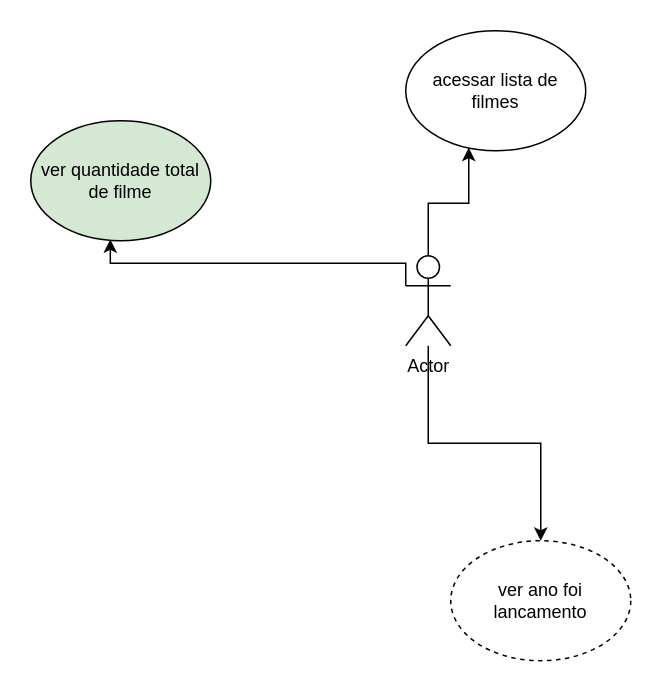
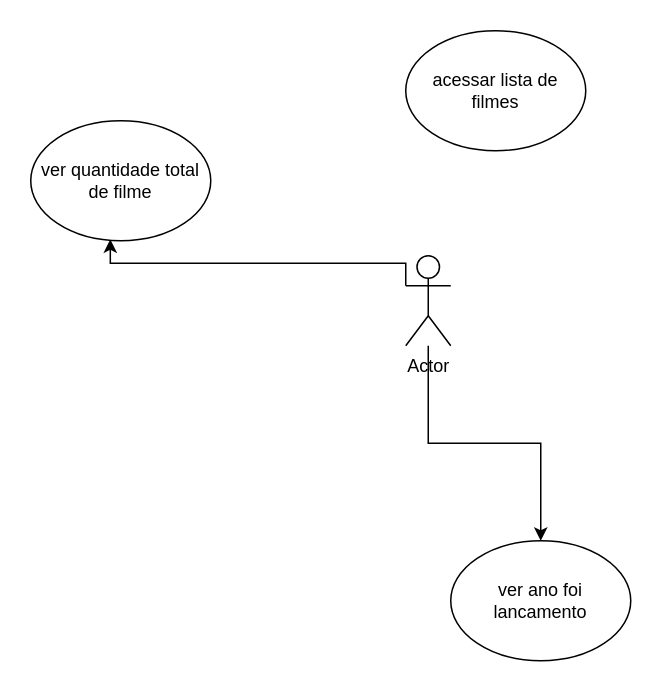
(121, 181) -> (121, 181)
(444, 203) -> none
(541, 601) -> (541, 601)
